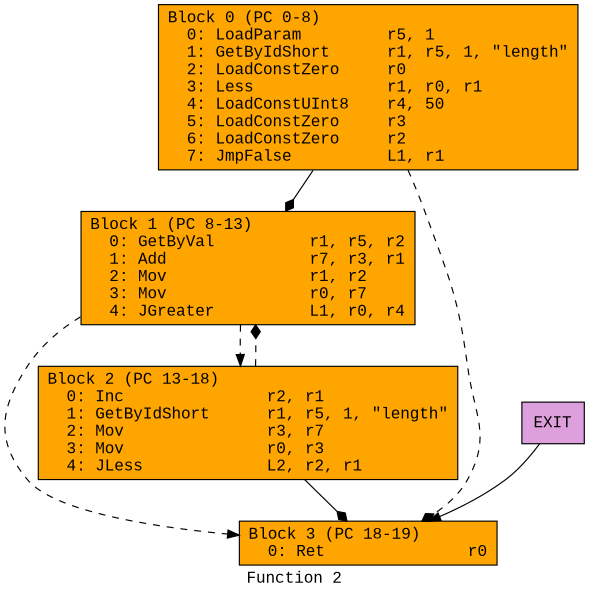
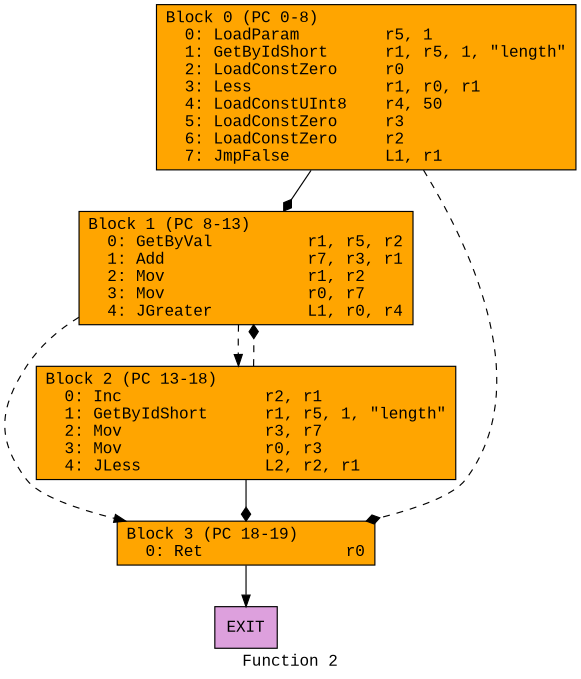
(495, 487) -> (246, 580)
